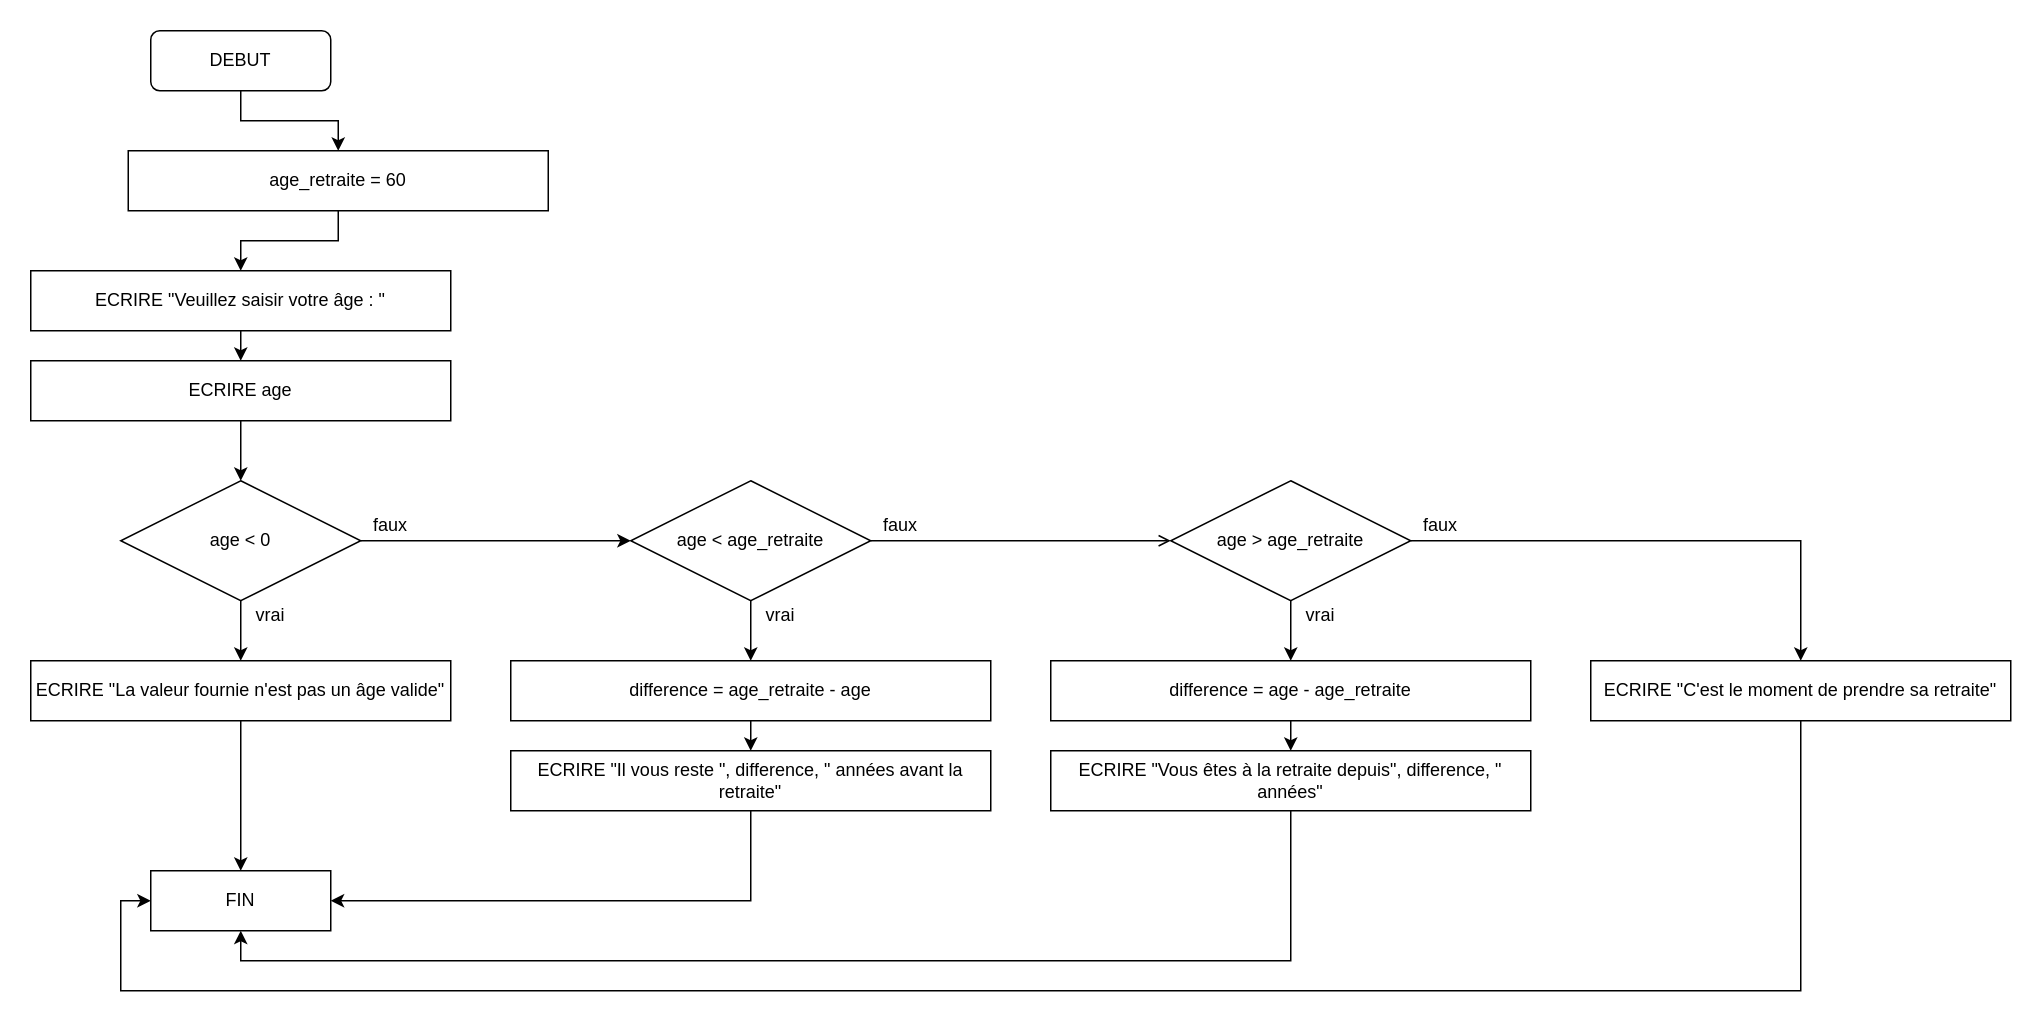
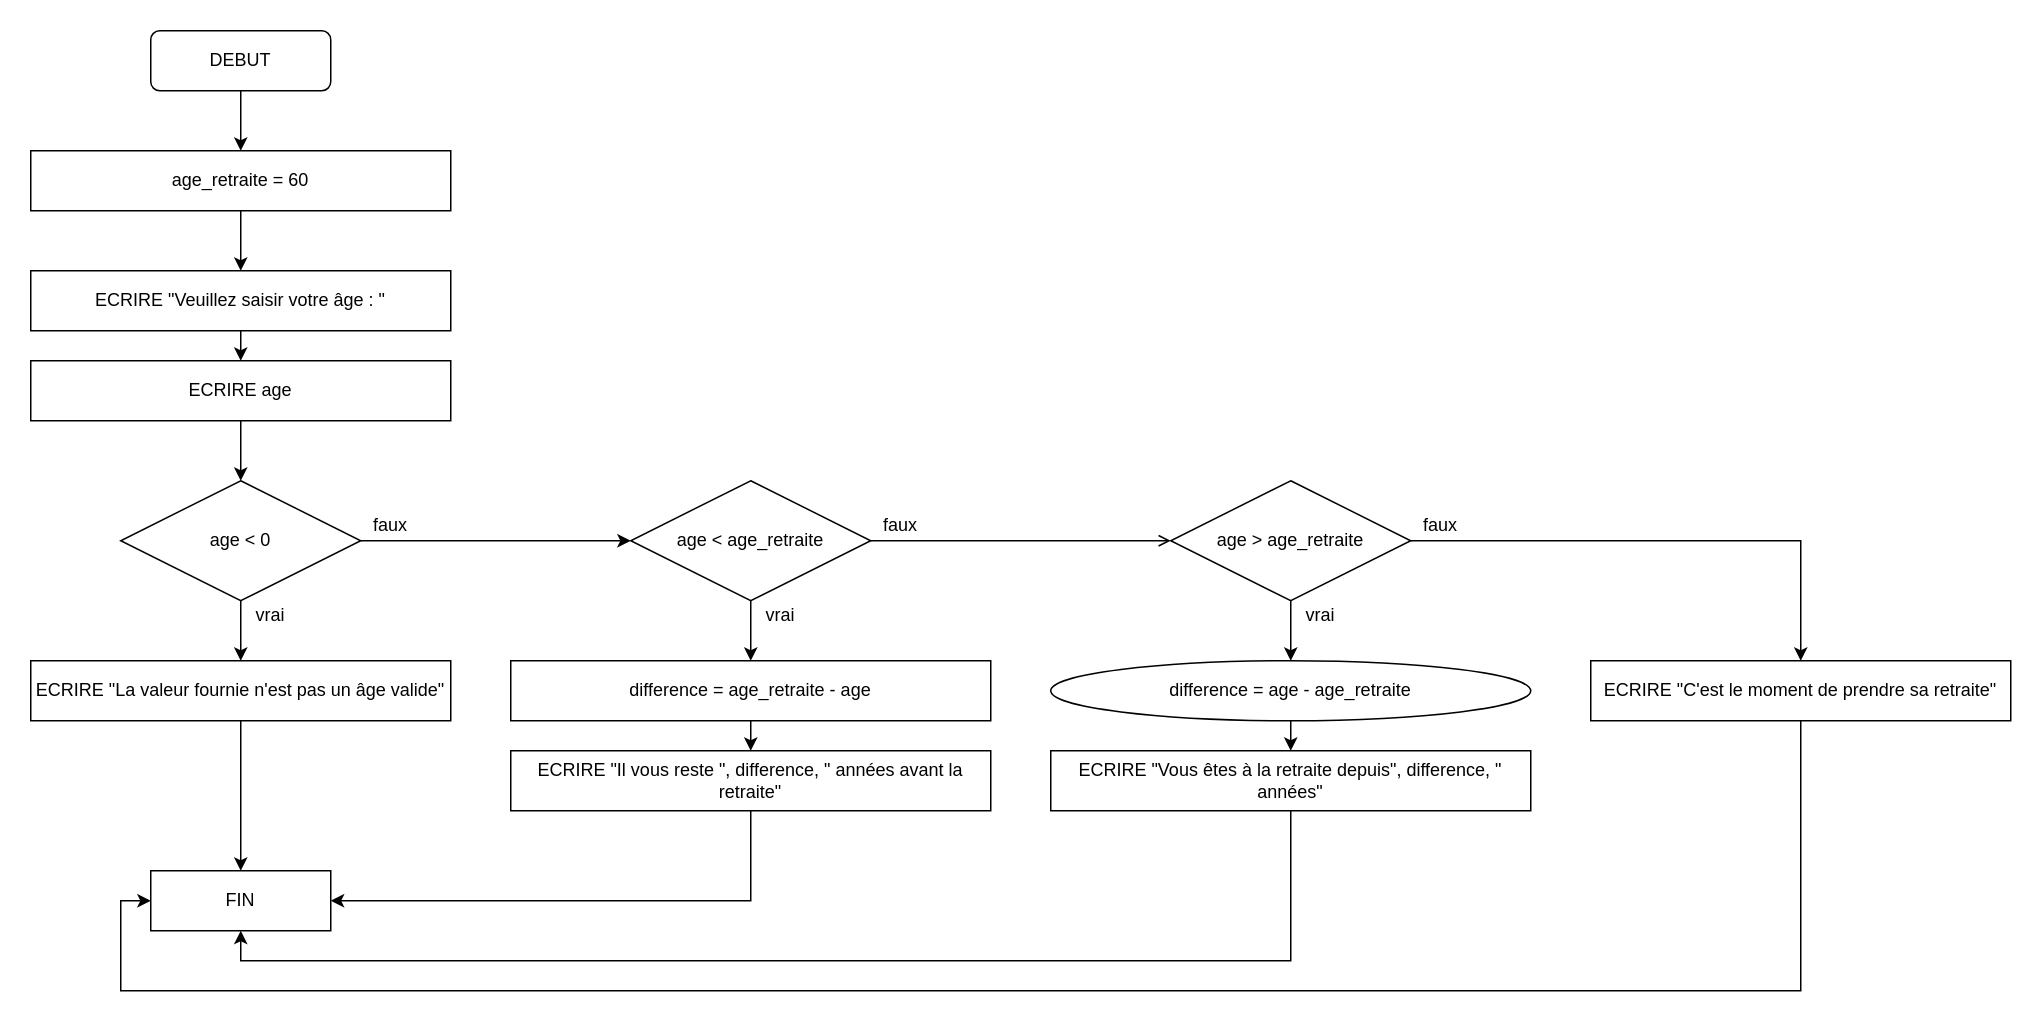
(338, 181) -> (241, 181)
(1291, 691) -> (1291, 691)
